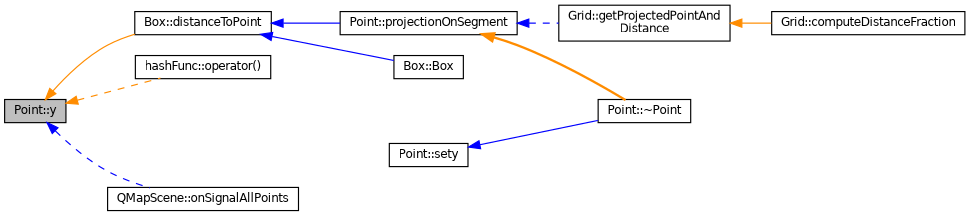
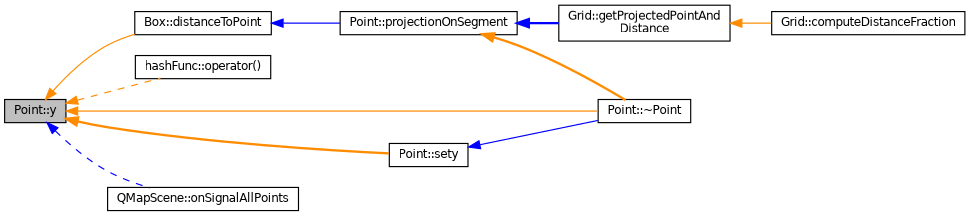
(544, 23) -> (544, 23)
(429, 67) -> none
none -> (338, 111)
none -> (233, 142)
